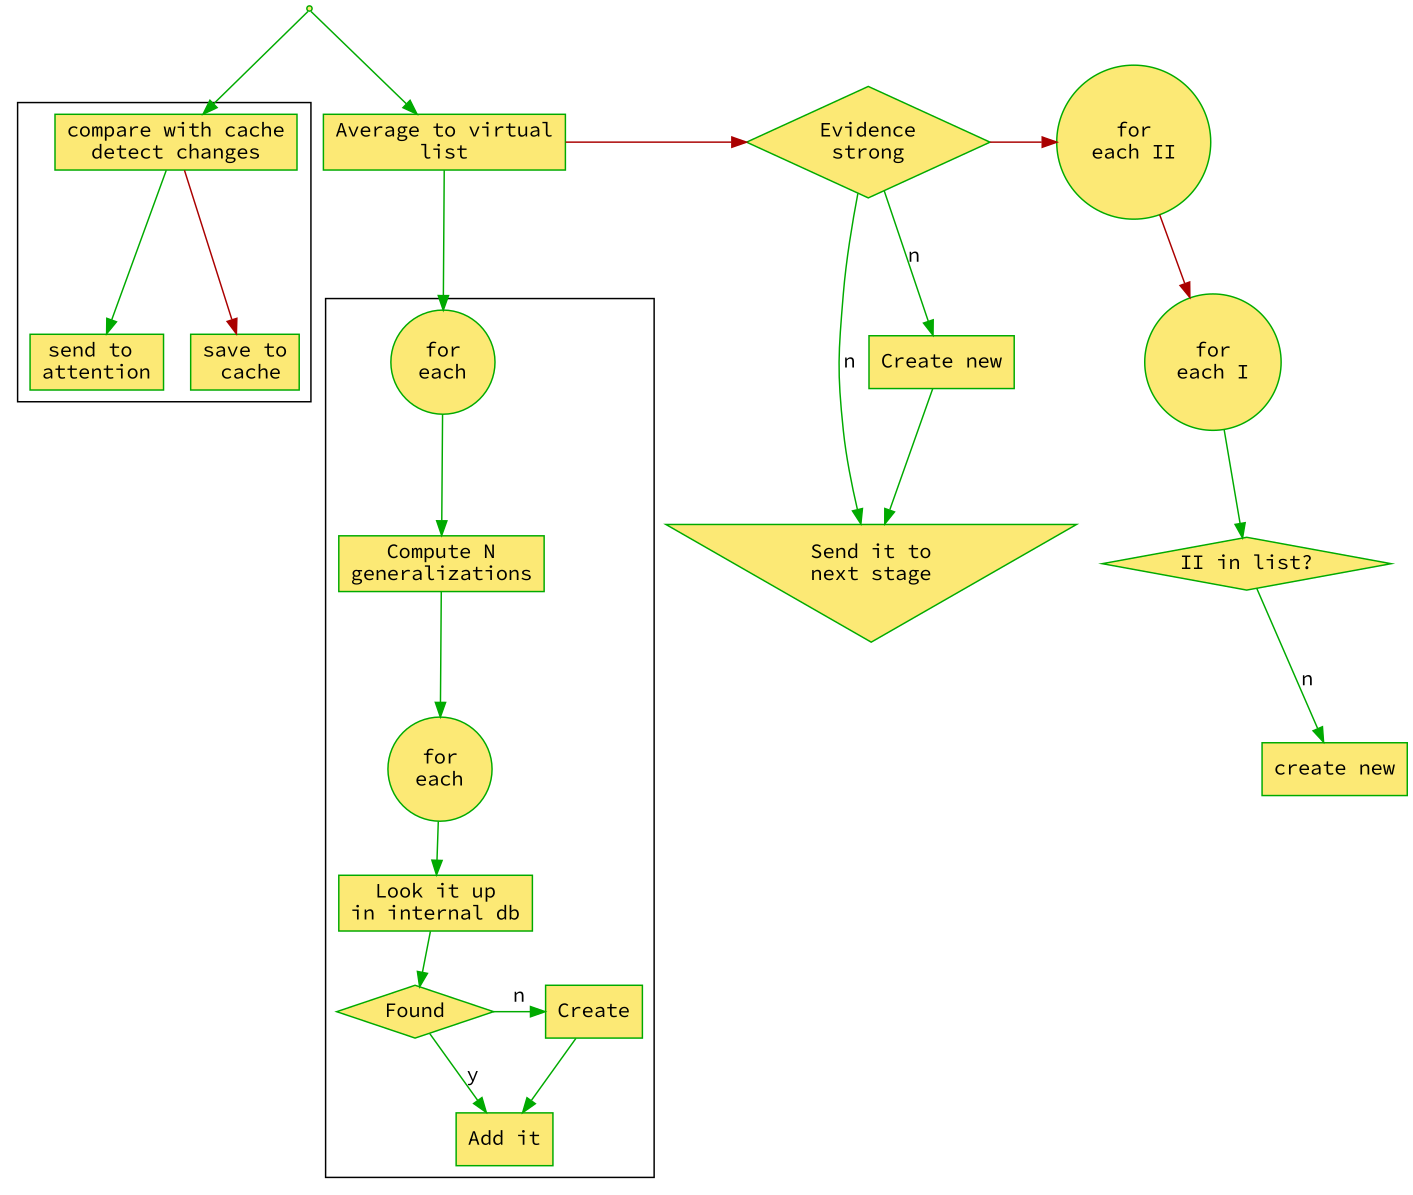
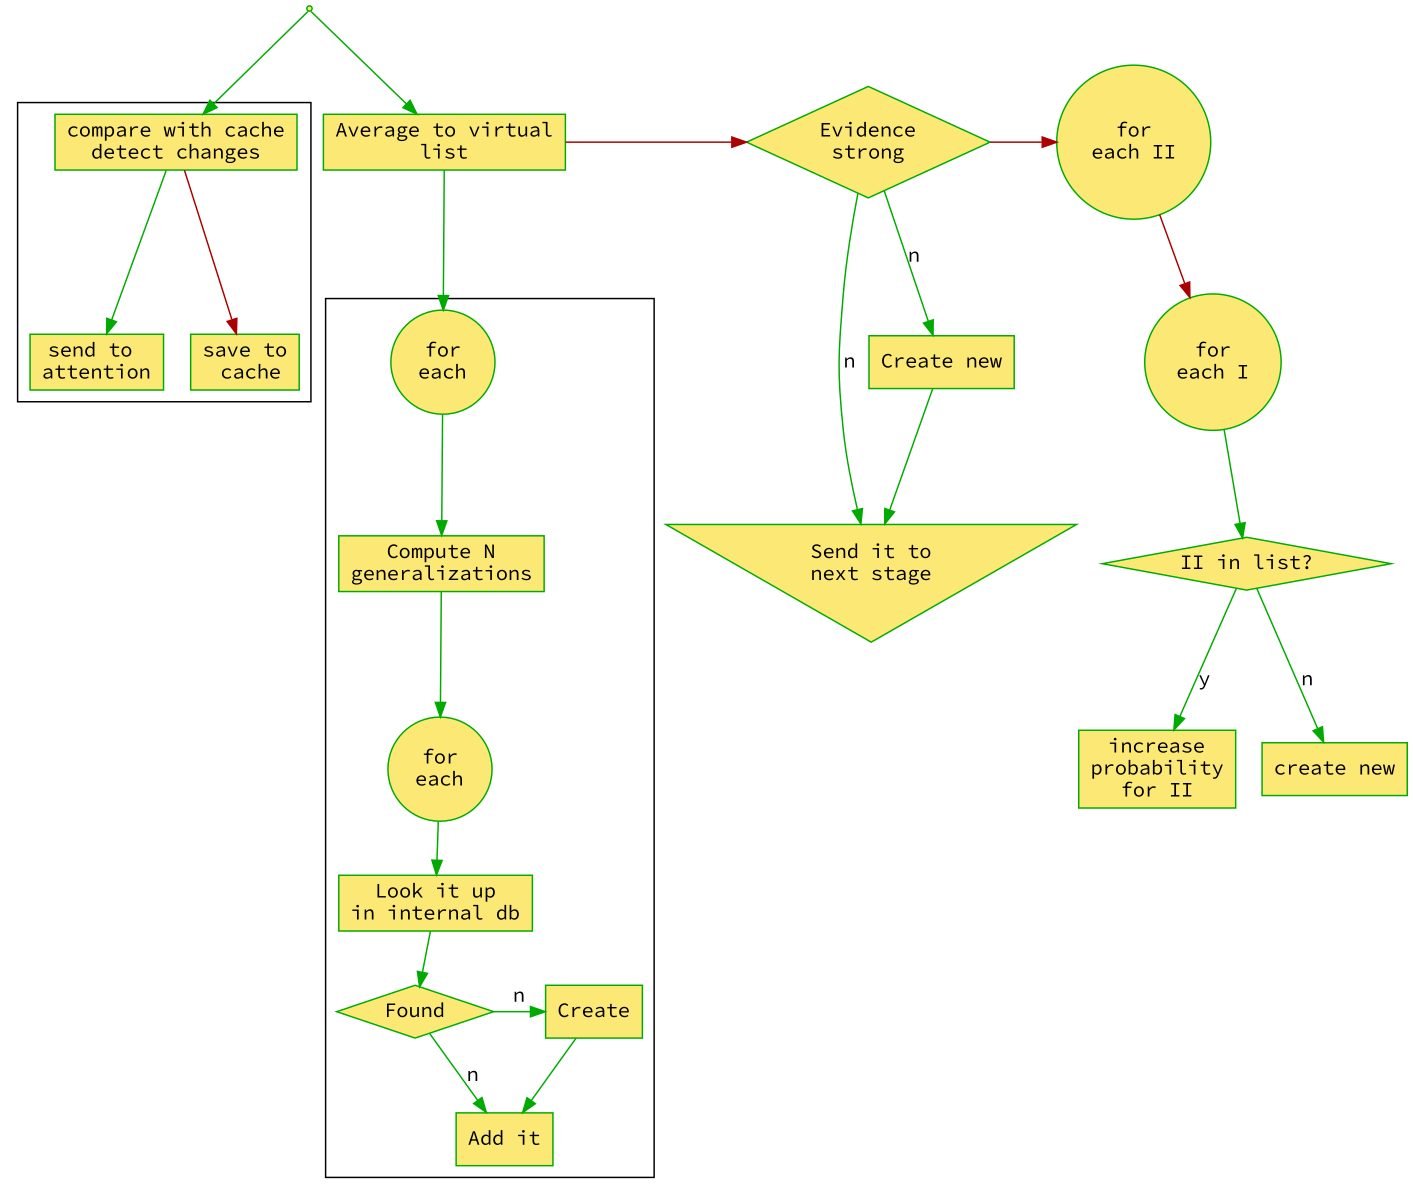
none -> (1157, 769)
(473, 1075) -> (473, 1075)
